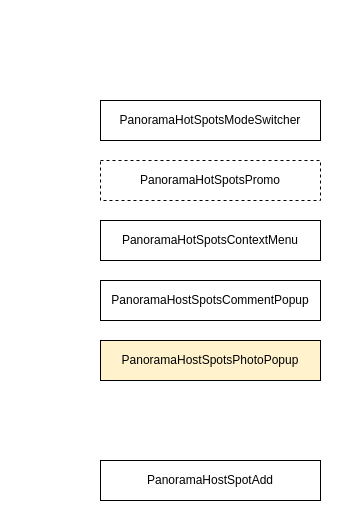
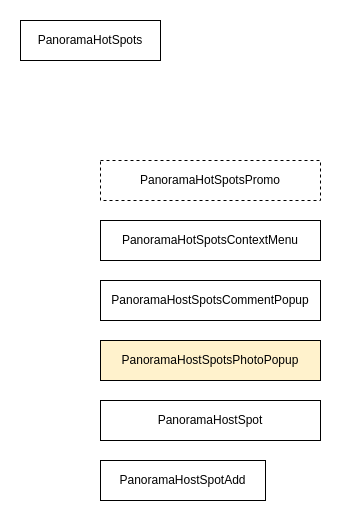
none -> (91, 41)
(211, 121) -> none
none -> (211, 421)
(211, 481) -> (183, 481)
